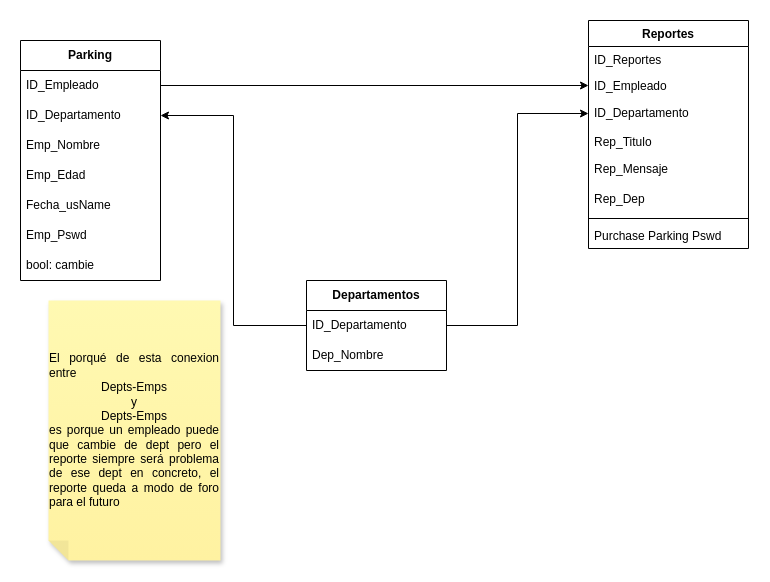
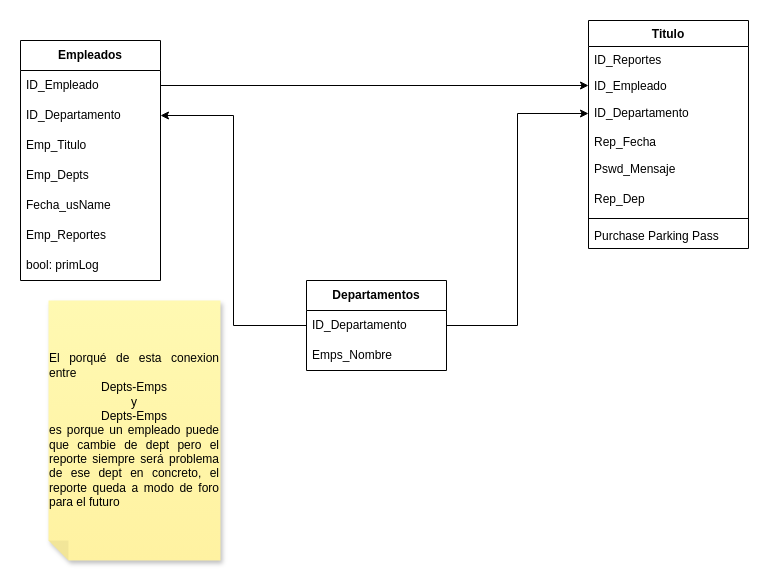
(668, 34) -> (668, 34)
(91, 56) -> (91, 56)
(624, 142) -> (624, 142)
(60, 146) -> (57, 146)
(627, 170) -> (631, 170)
(49, 176) -> (53, 176)
(49, 236) -> (63, 236)
(660, 236) -> (660, 236)
(57, 266) -> (60, 266)
(346, 356) -> (349, 356)
